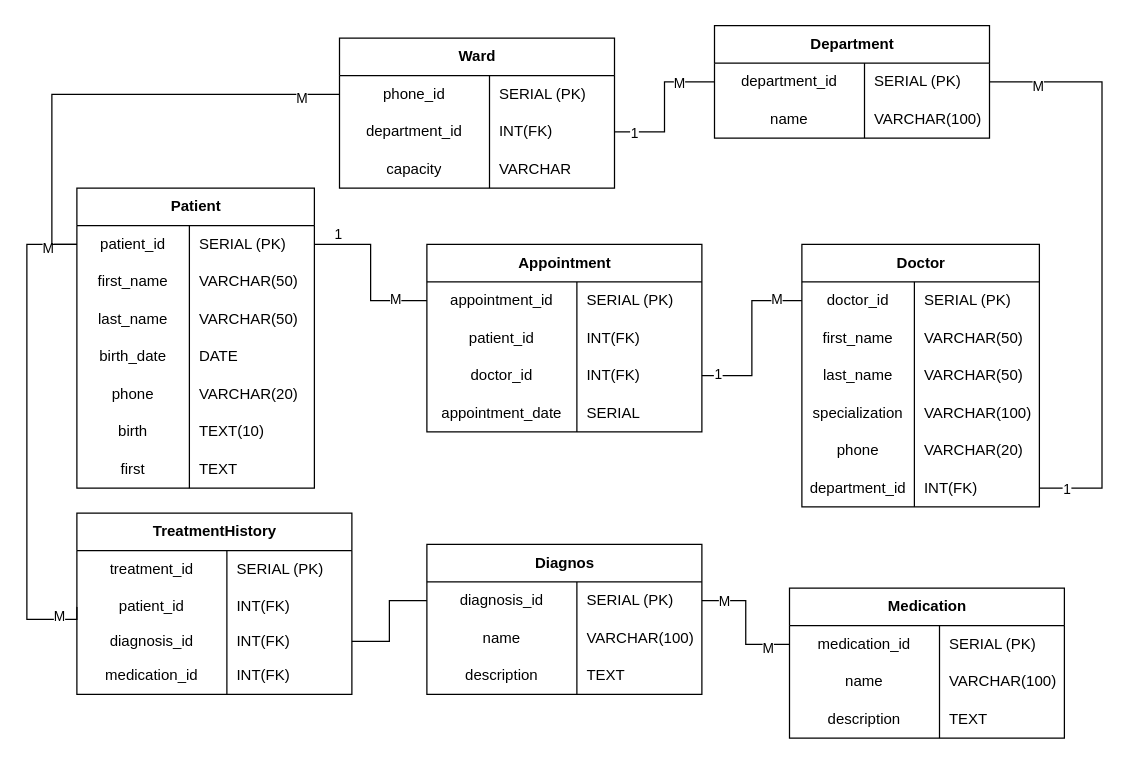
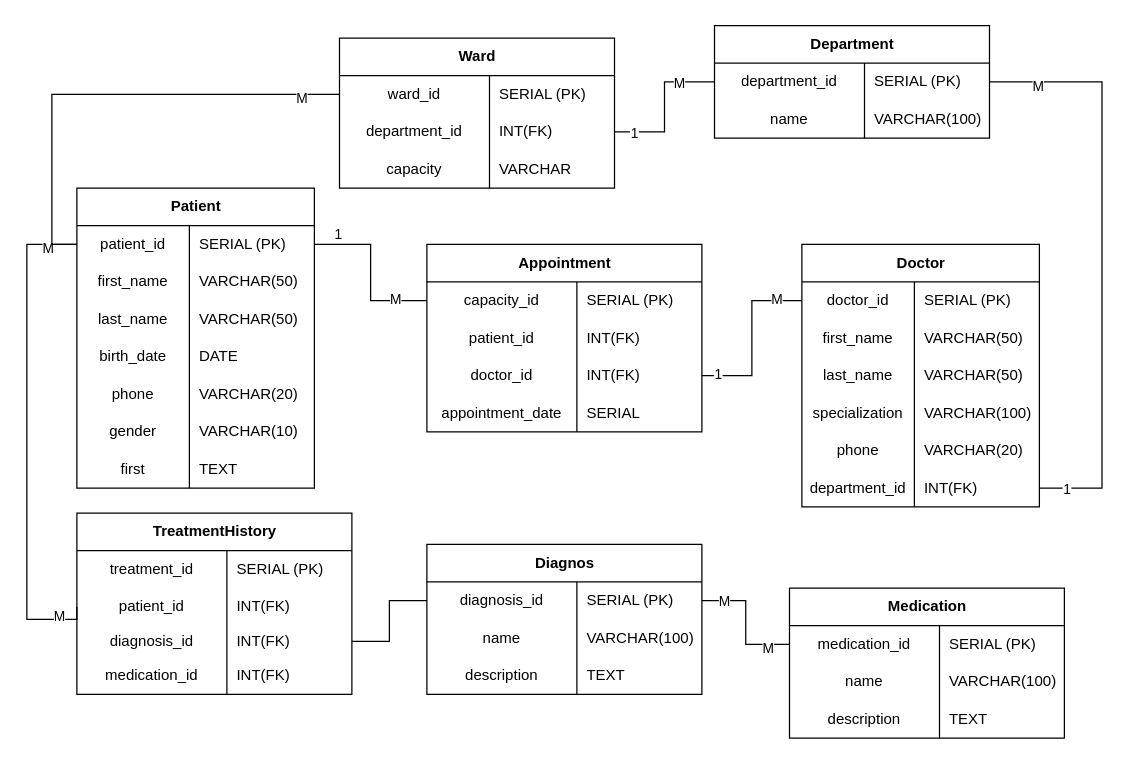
(414, 94) -> (414, 94)
(502, 301) -> (502, 301)
(133, 432) -> (133, 432)
(233, 432) -> (246, 432)
